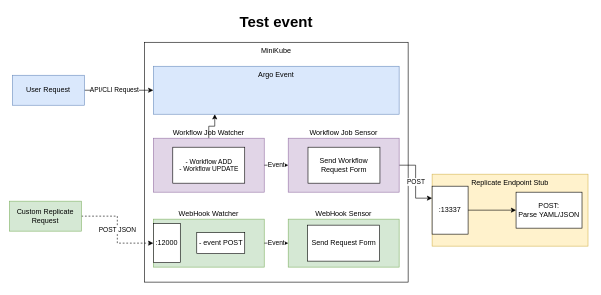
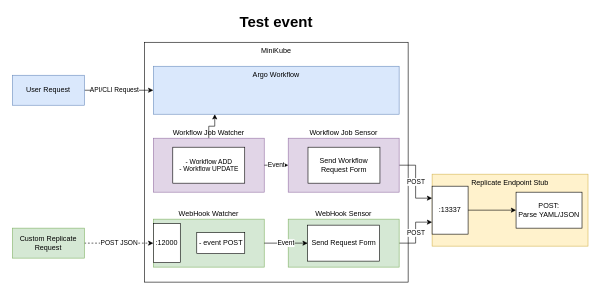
(276, 75) -> (276, 75)
(45, 216) -> (48, 243)
none -> (416, 234)
(275, 243) -> (285, 243)
